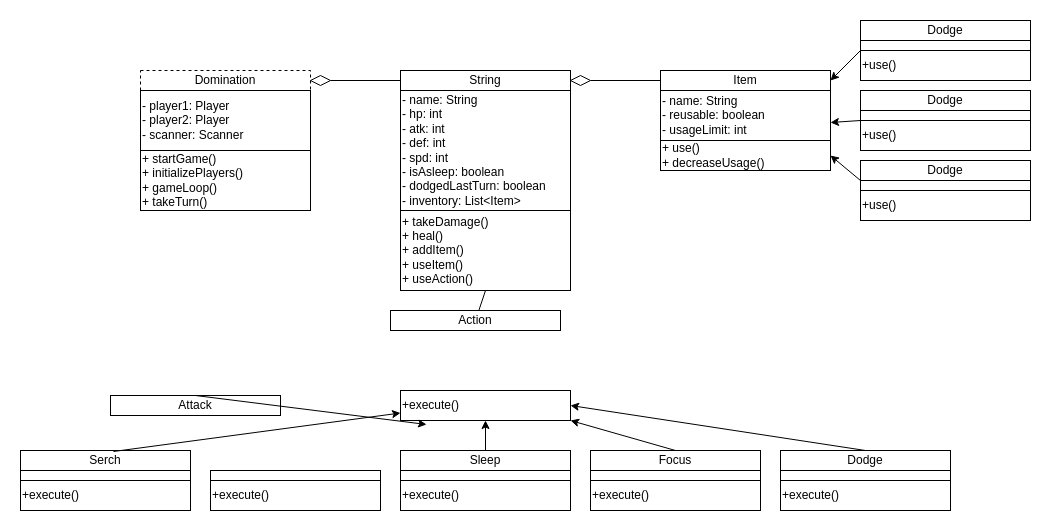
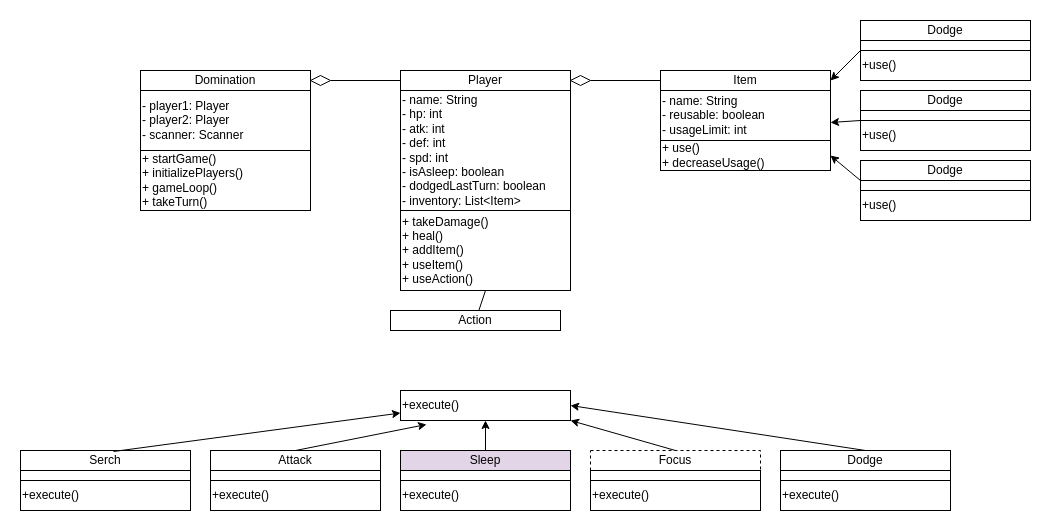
(226, 81) -> (226, 81)
(486, 81) -> (486, 81)
(196, 406) -> (296, 461)
(486, 461) -> (486, 461)
(676, 461) -> (676, 461)
